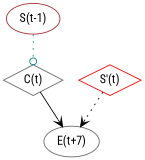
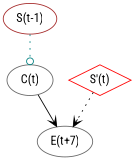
(33, 80) -> (30, 80)
